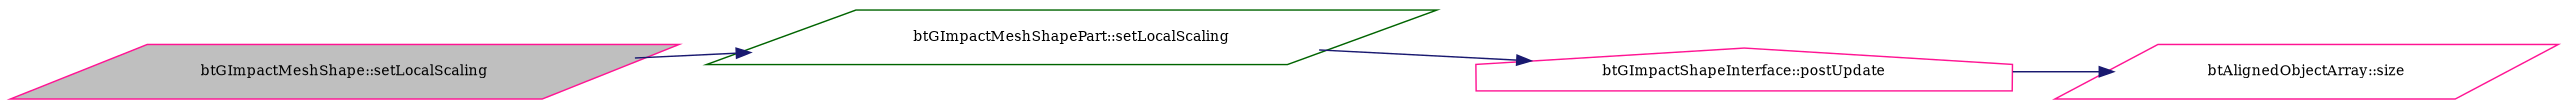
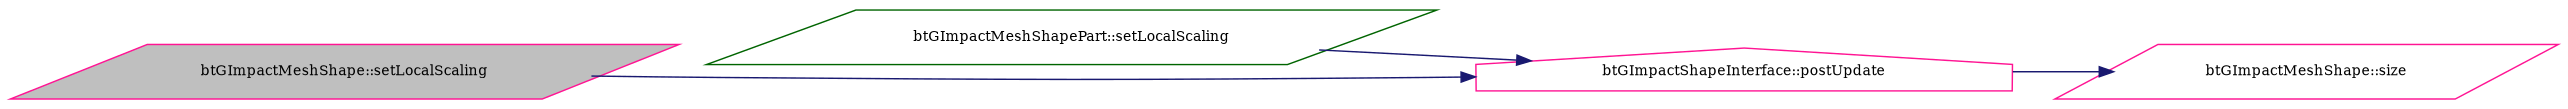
(686, 56) -> (1026, 79)
(2307, 72) -> (2307, 72)
